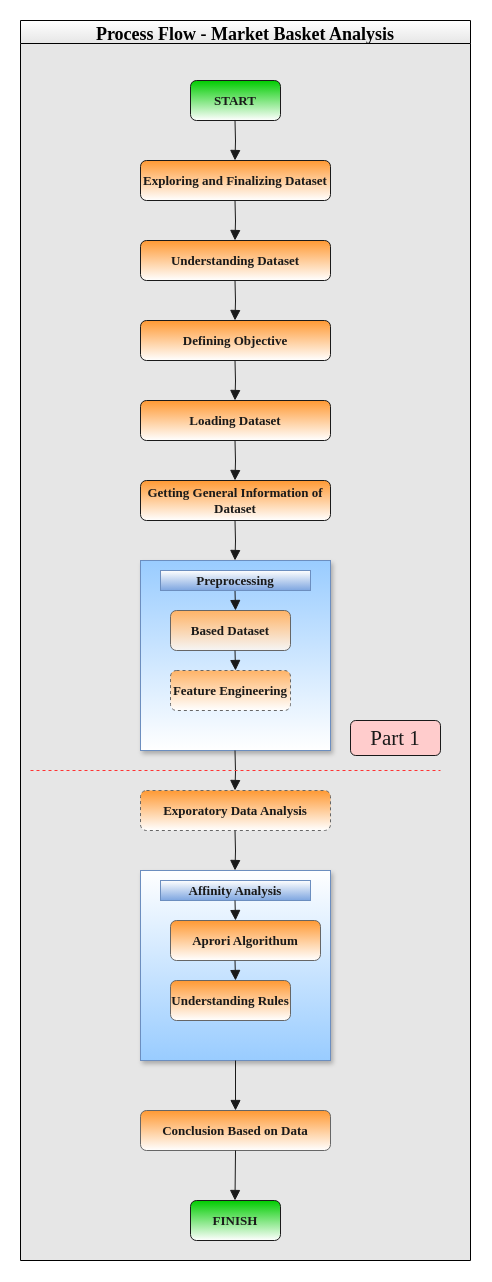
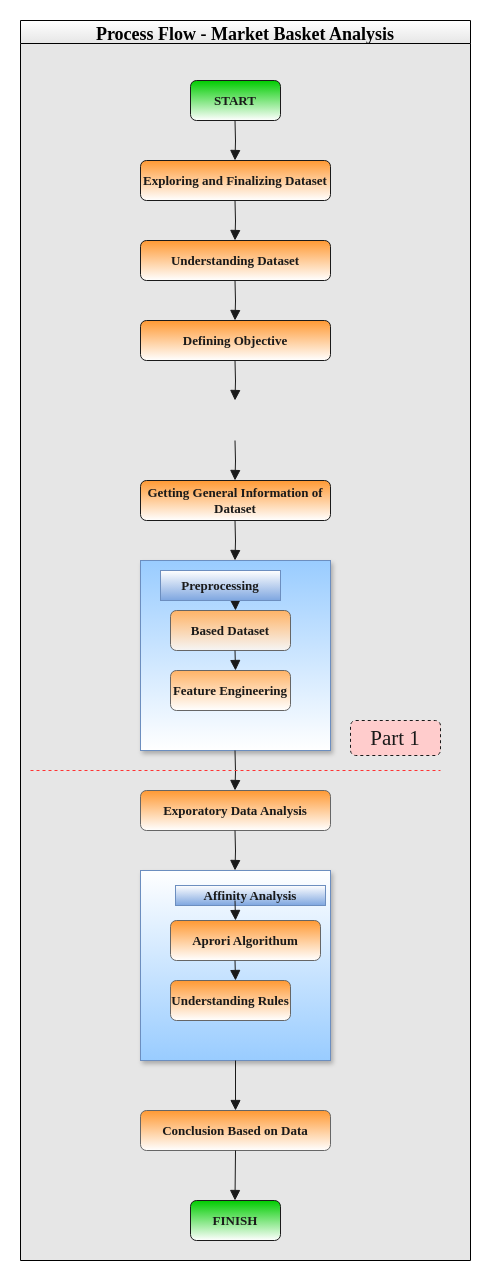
(236, 421) -> none
(236, 581) -> (221, 586)
(231, 691) -> (231, 691)
(396, 738) -> (396, 738)
(236, 811) -> (236, 811)
(236, 891) -> (251, 896)
